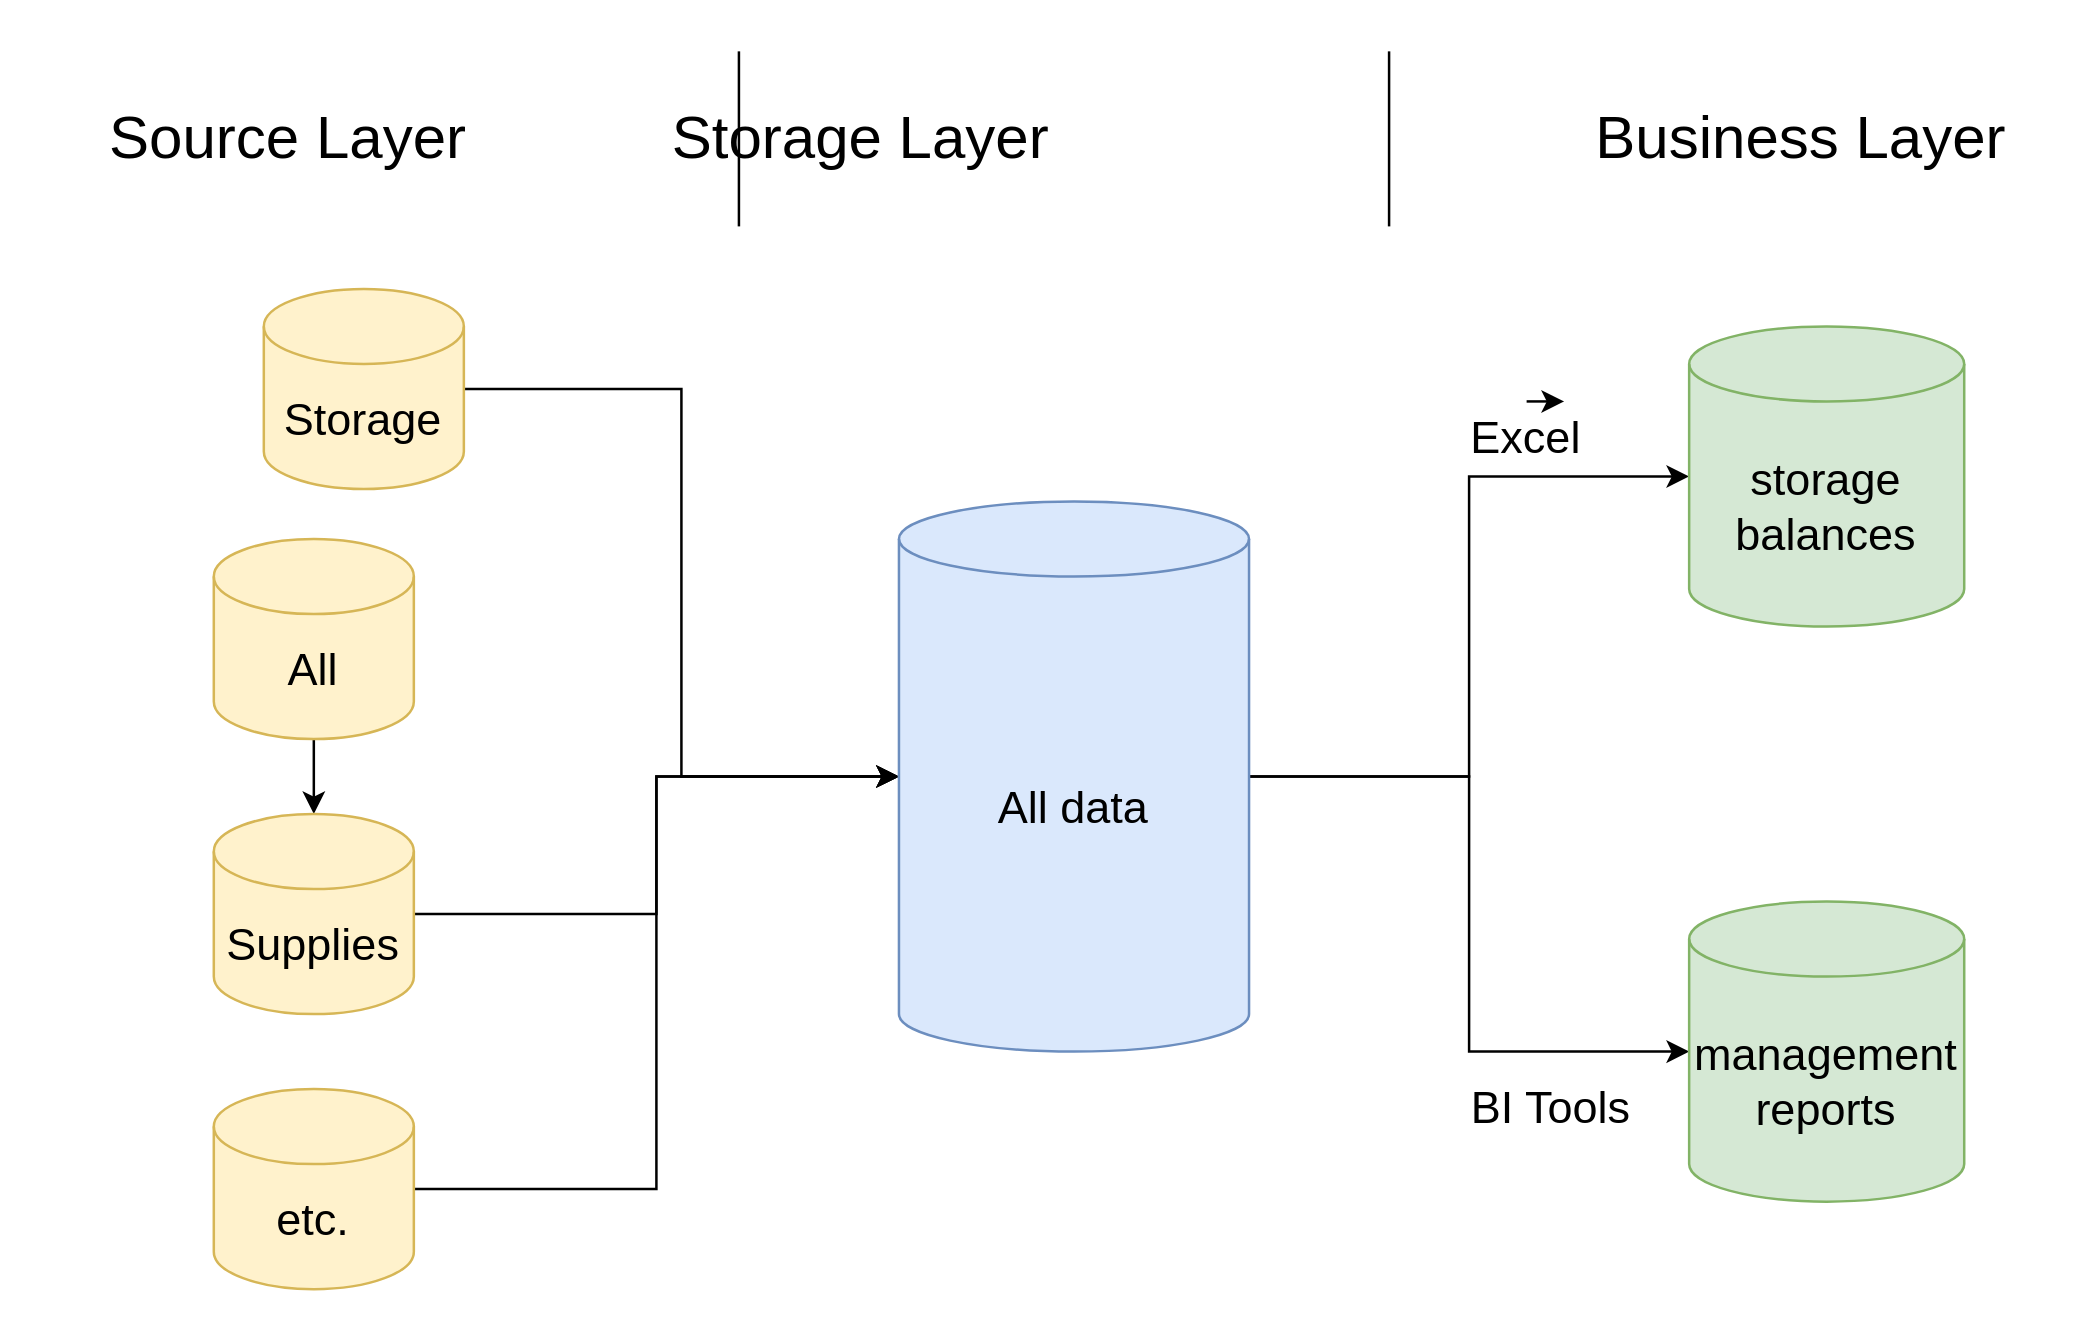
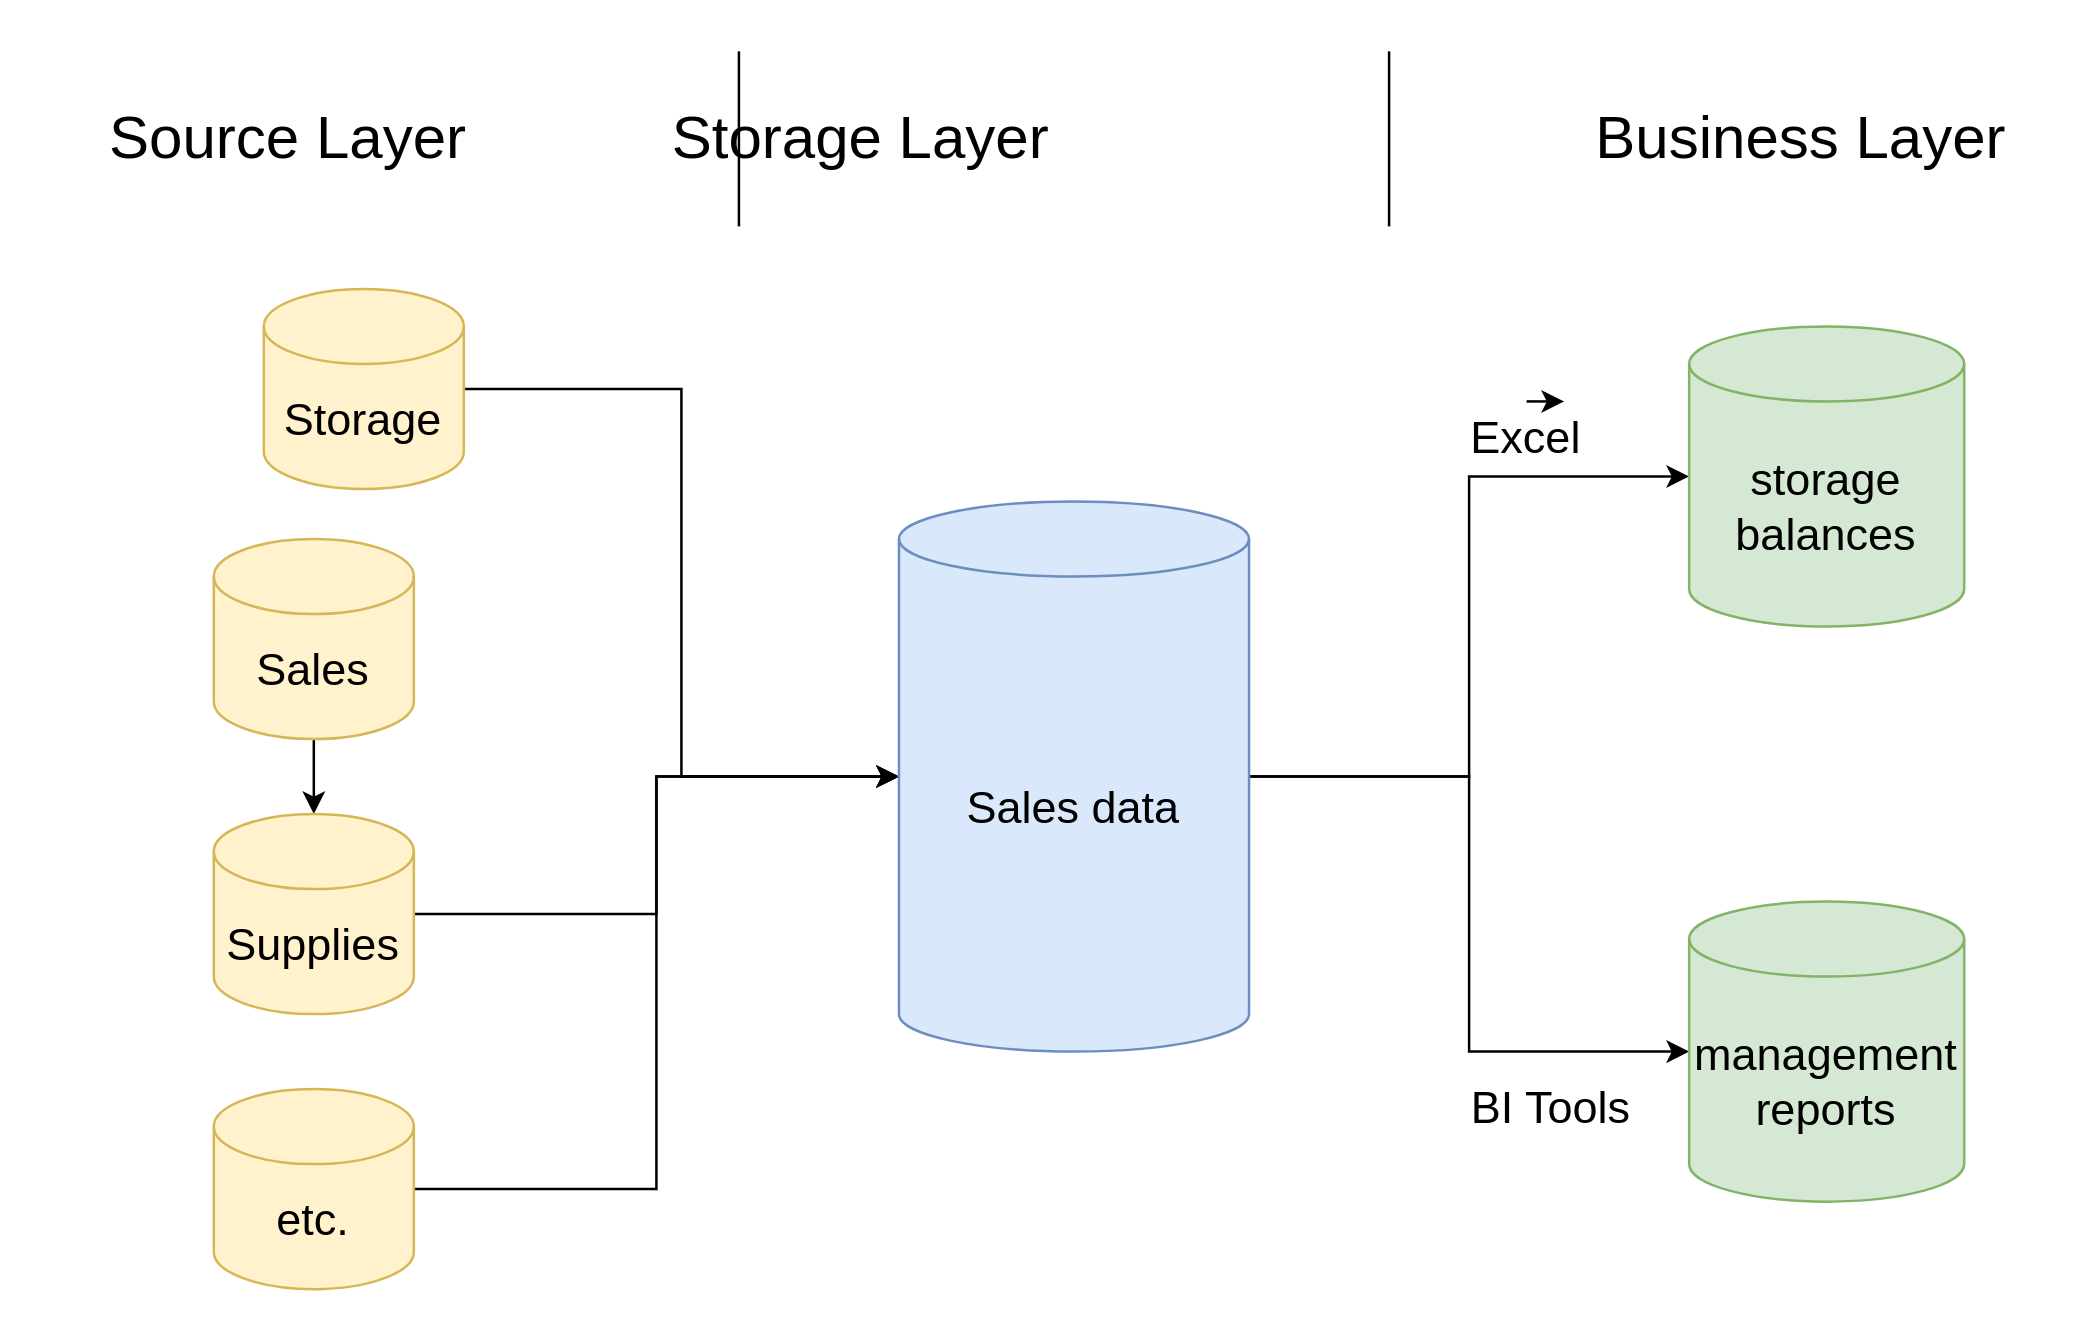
(314, 671) -> (314, 671)
(1074, 809) -> (1074, 809)
